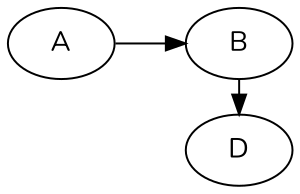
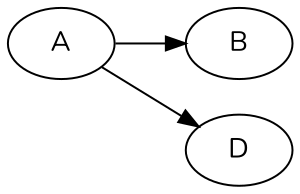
(239, 87) -> (142, 92)
